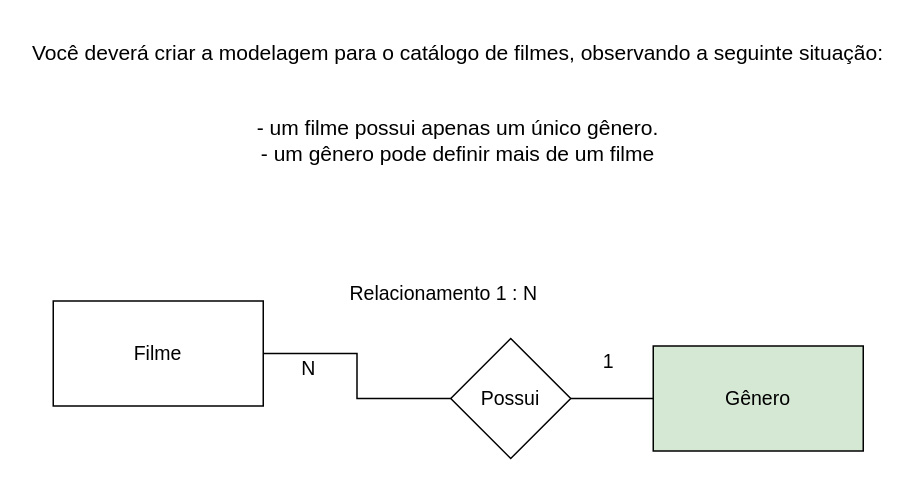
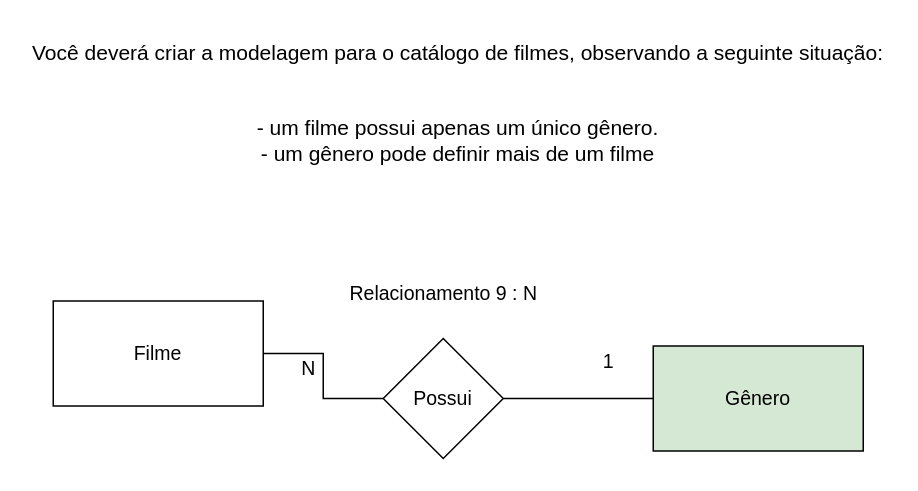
(444, 293) -> (444, 293)
(511, 398) -> (443, 398)
